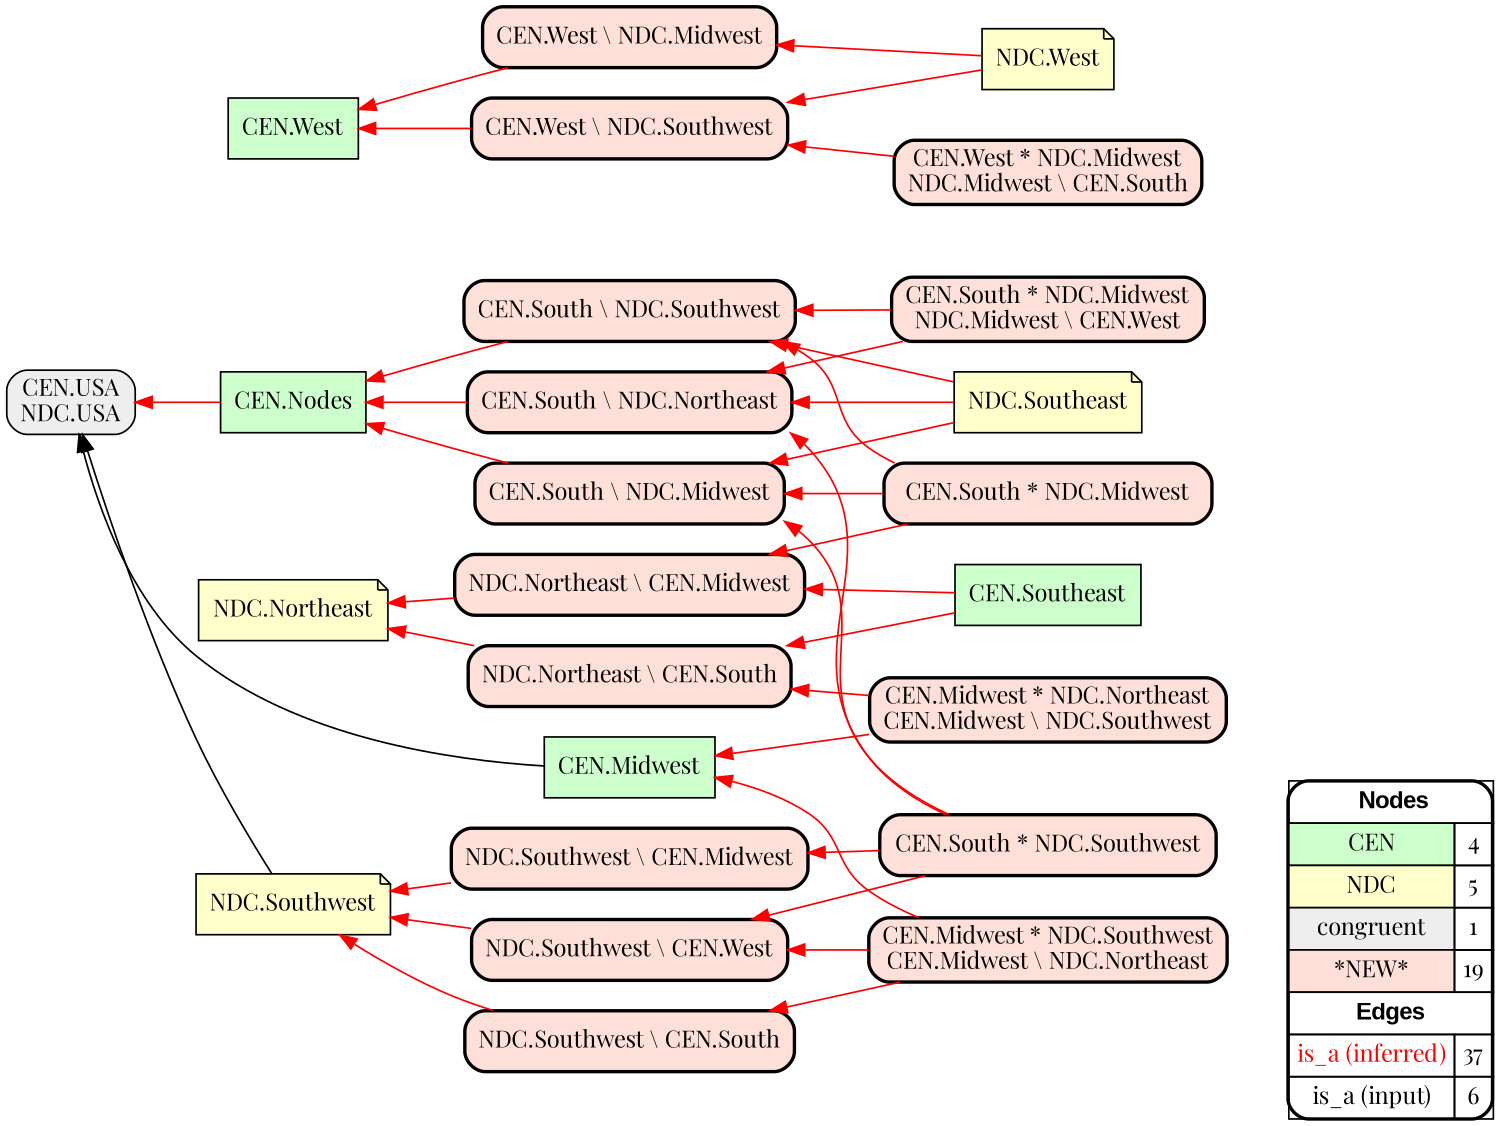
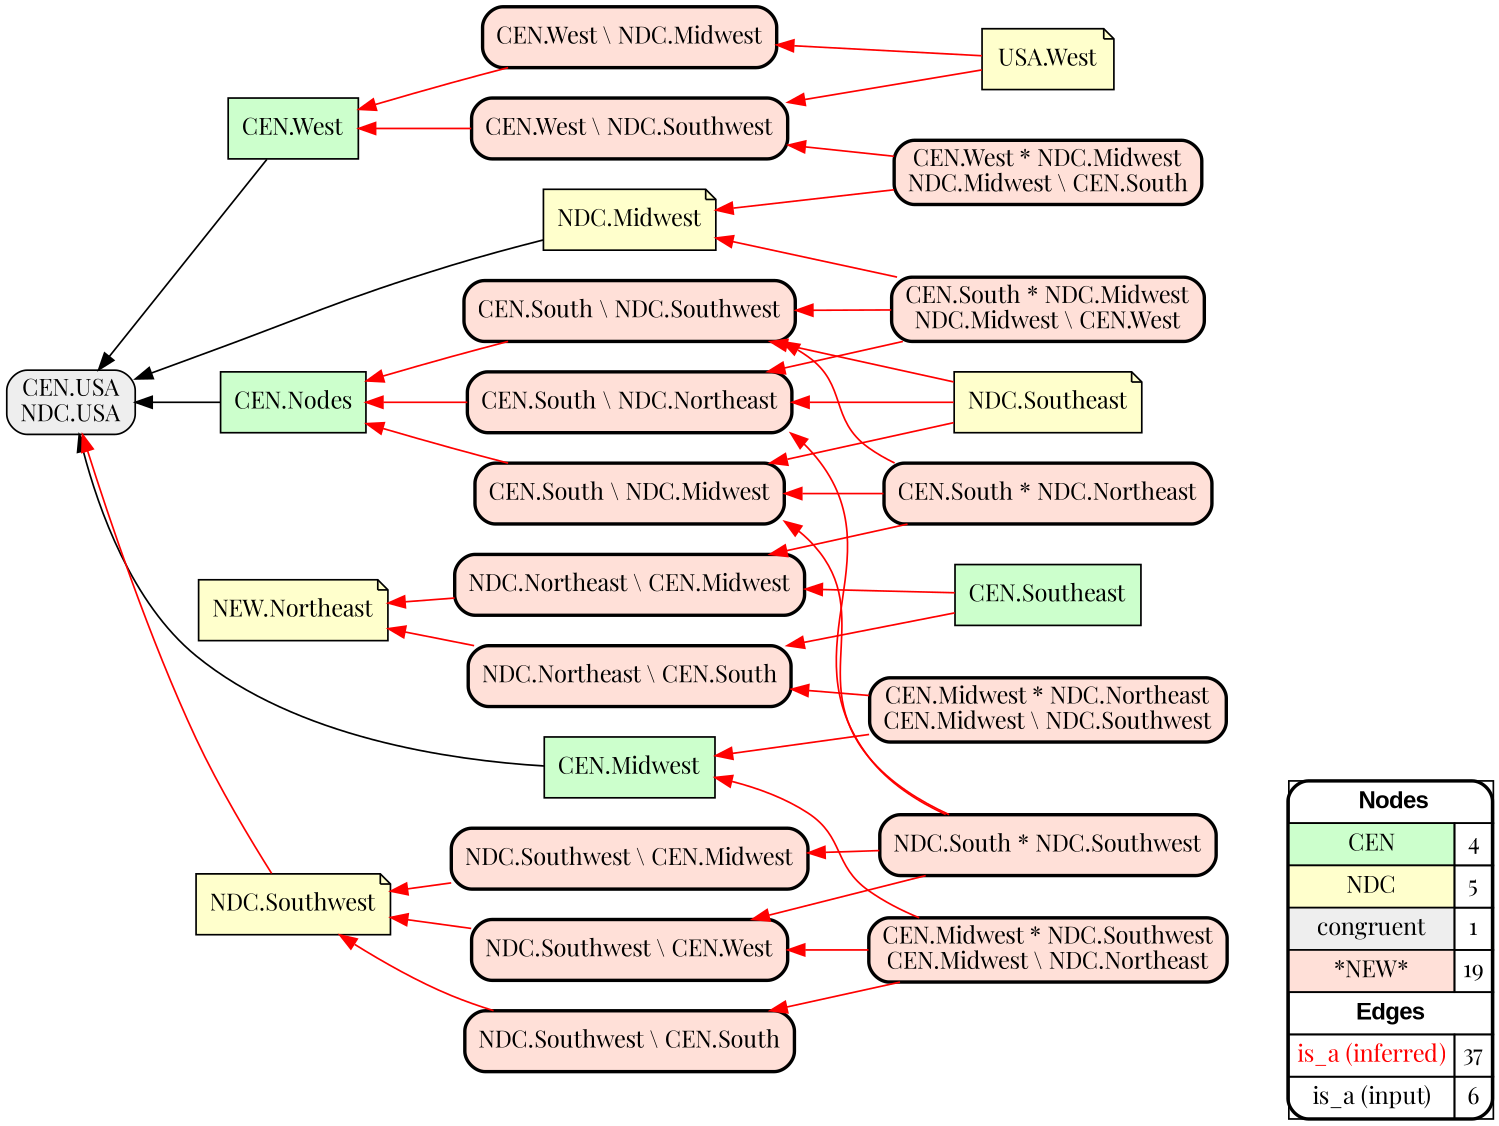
(1048, 59) -> (1048, 59)
none -> (630, 220)
none -> (188, 258)
(187, 402) -> (187, 402)
(1048, 494) -> (1048, 494)
(293, 610) -> (293, 610)
(166, 668) -> (166, 668)
(1048, 845) -> (1048, 845)
